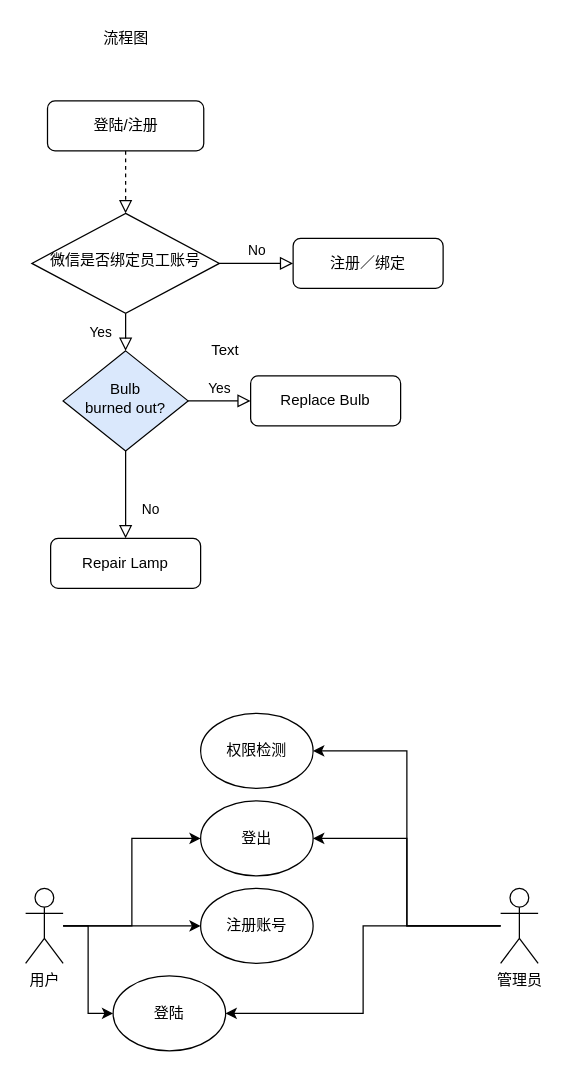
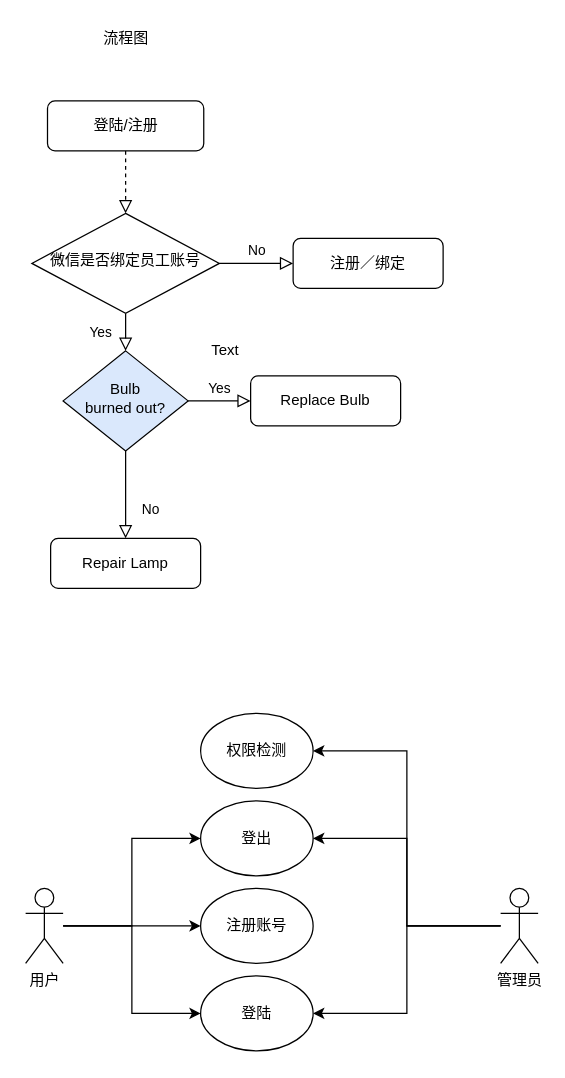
(169, 1013) -> (257, 1013)
